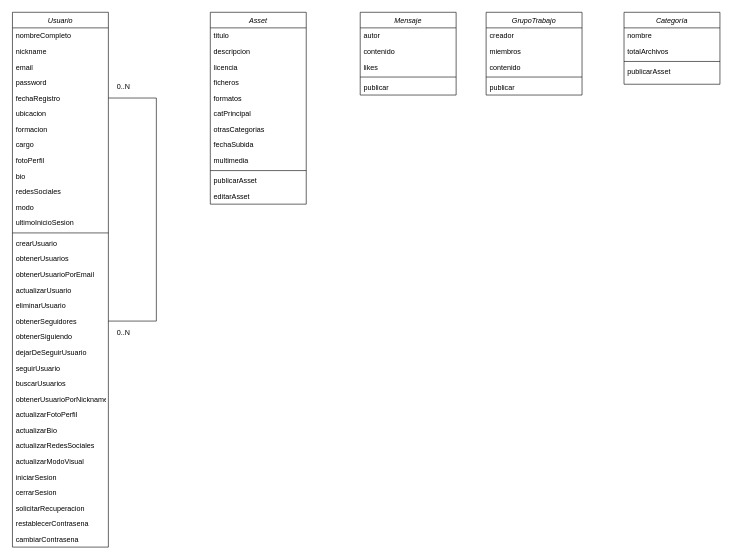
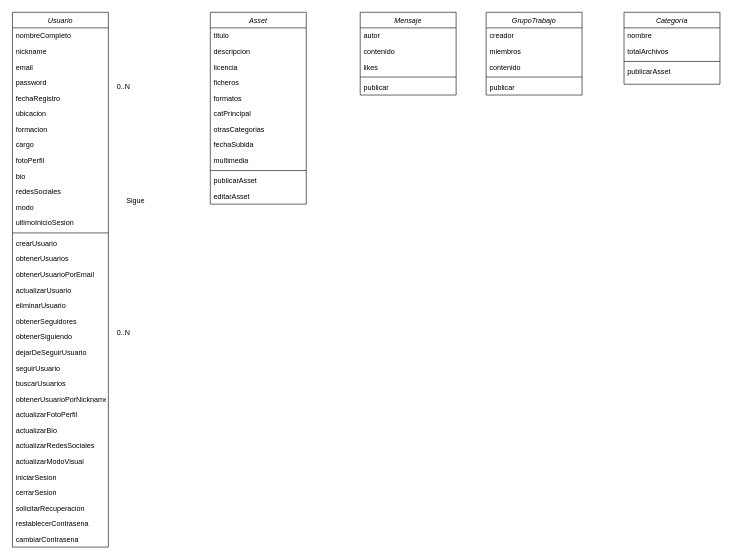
none -> (135, 201)
(156, 210) -> none
